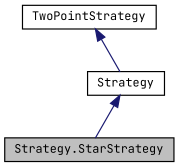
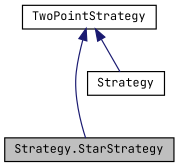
(105, 122) -> (76, 89)
